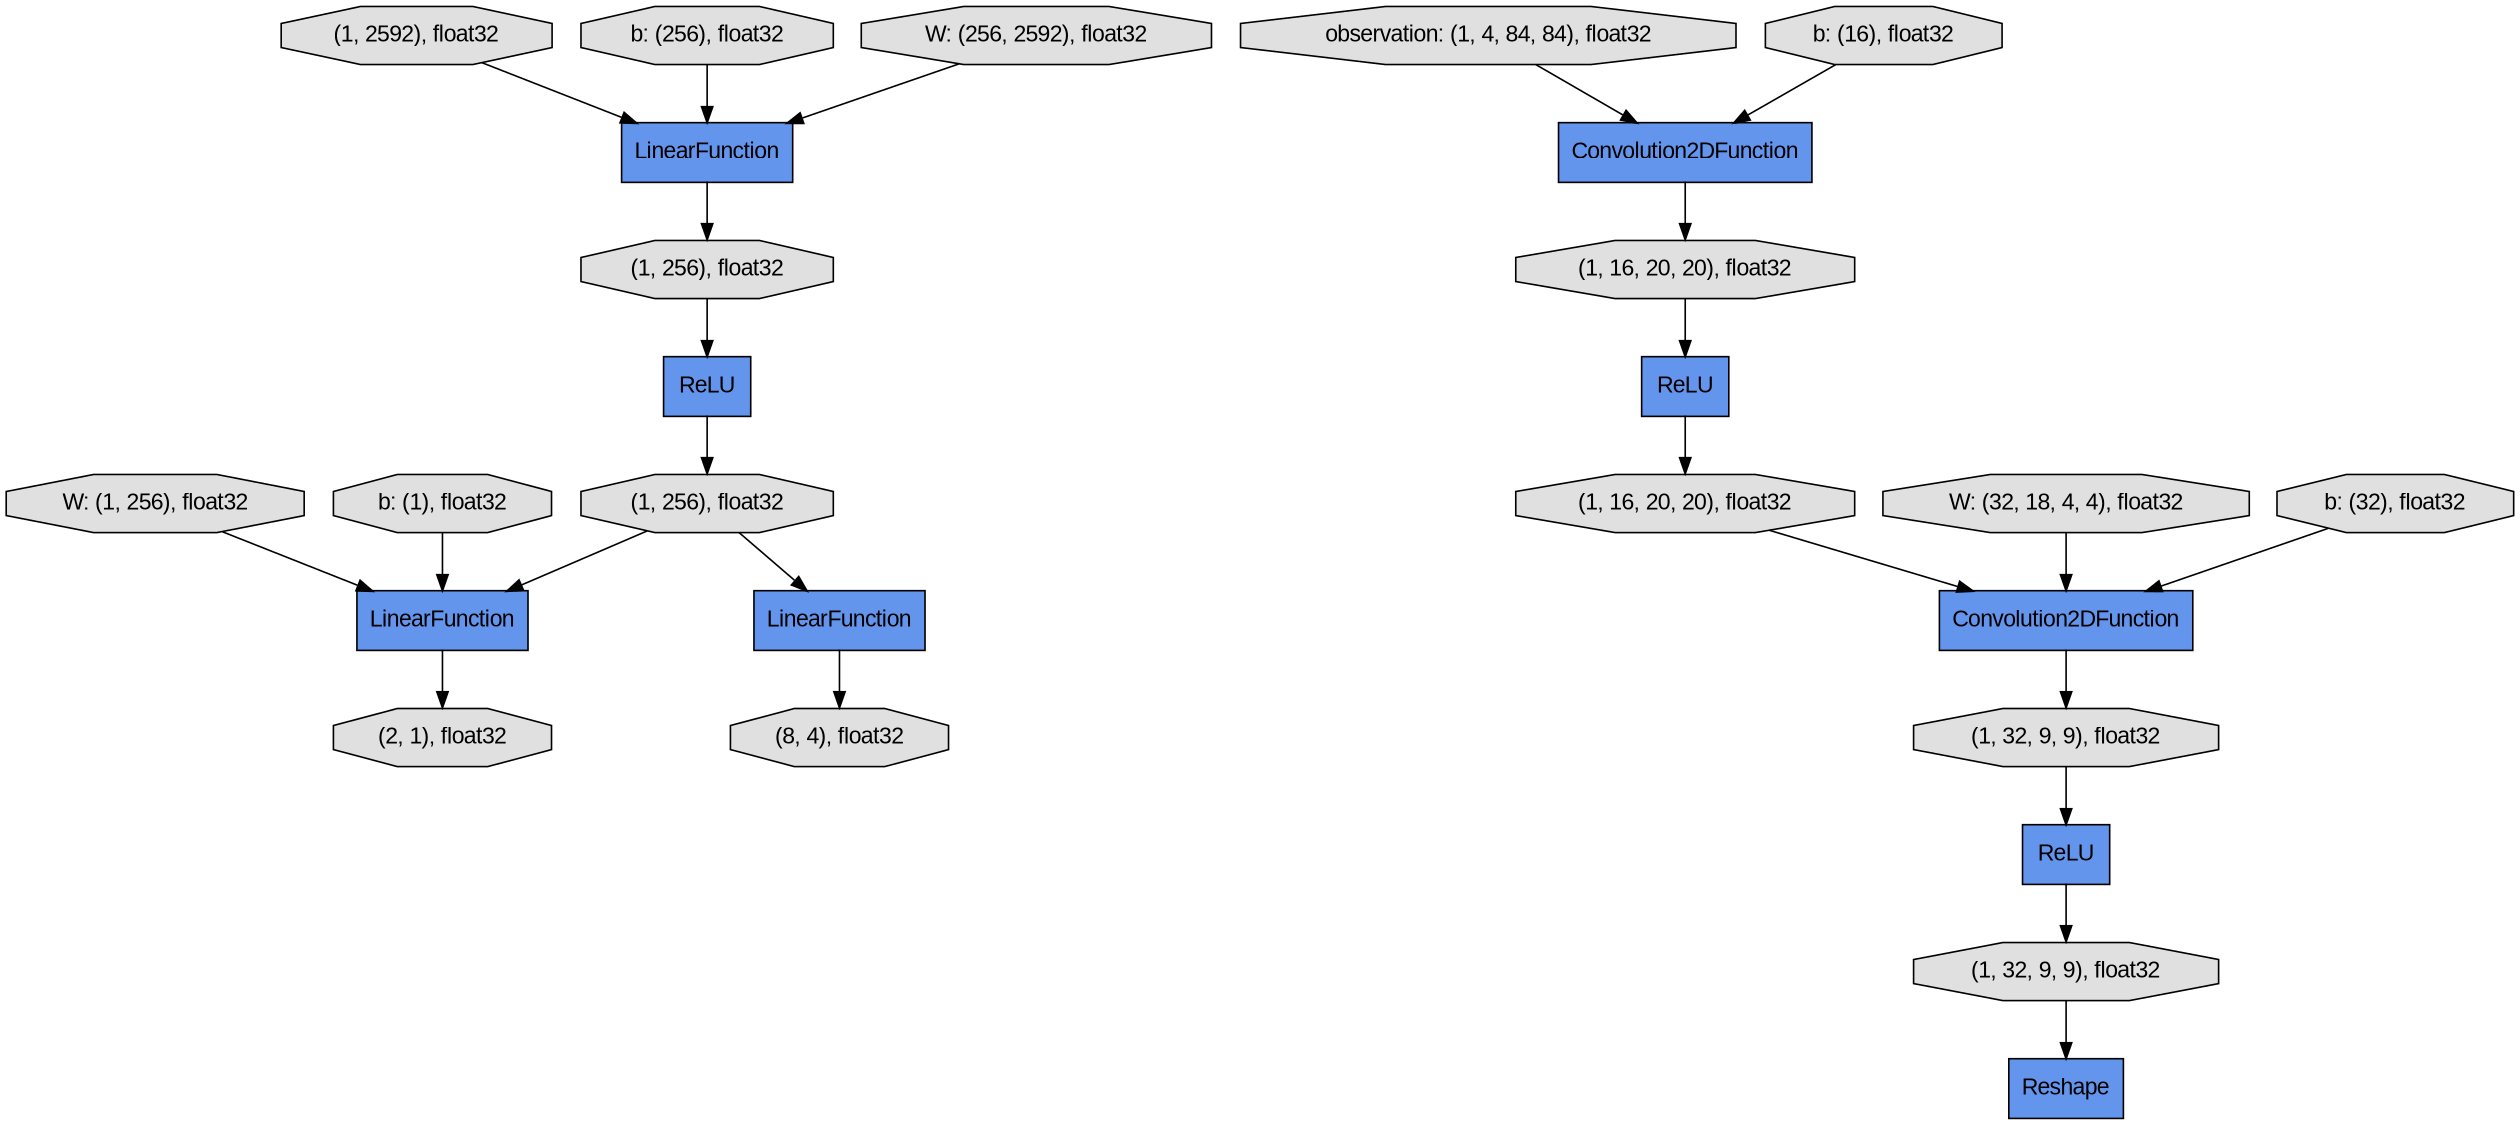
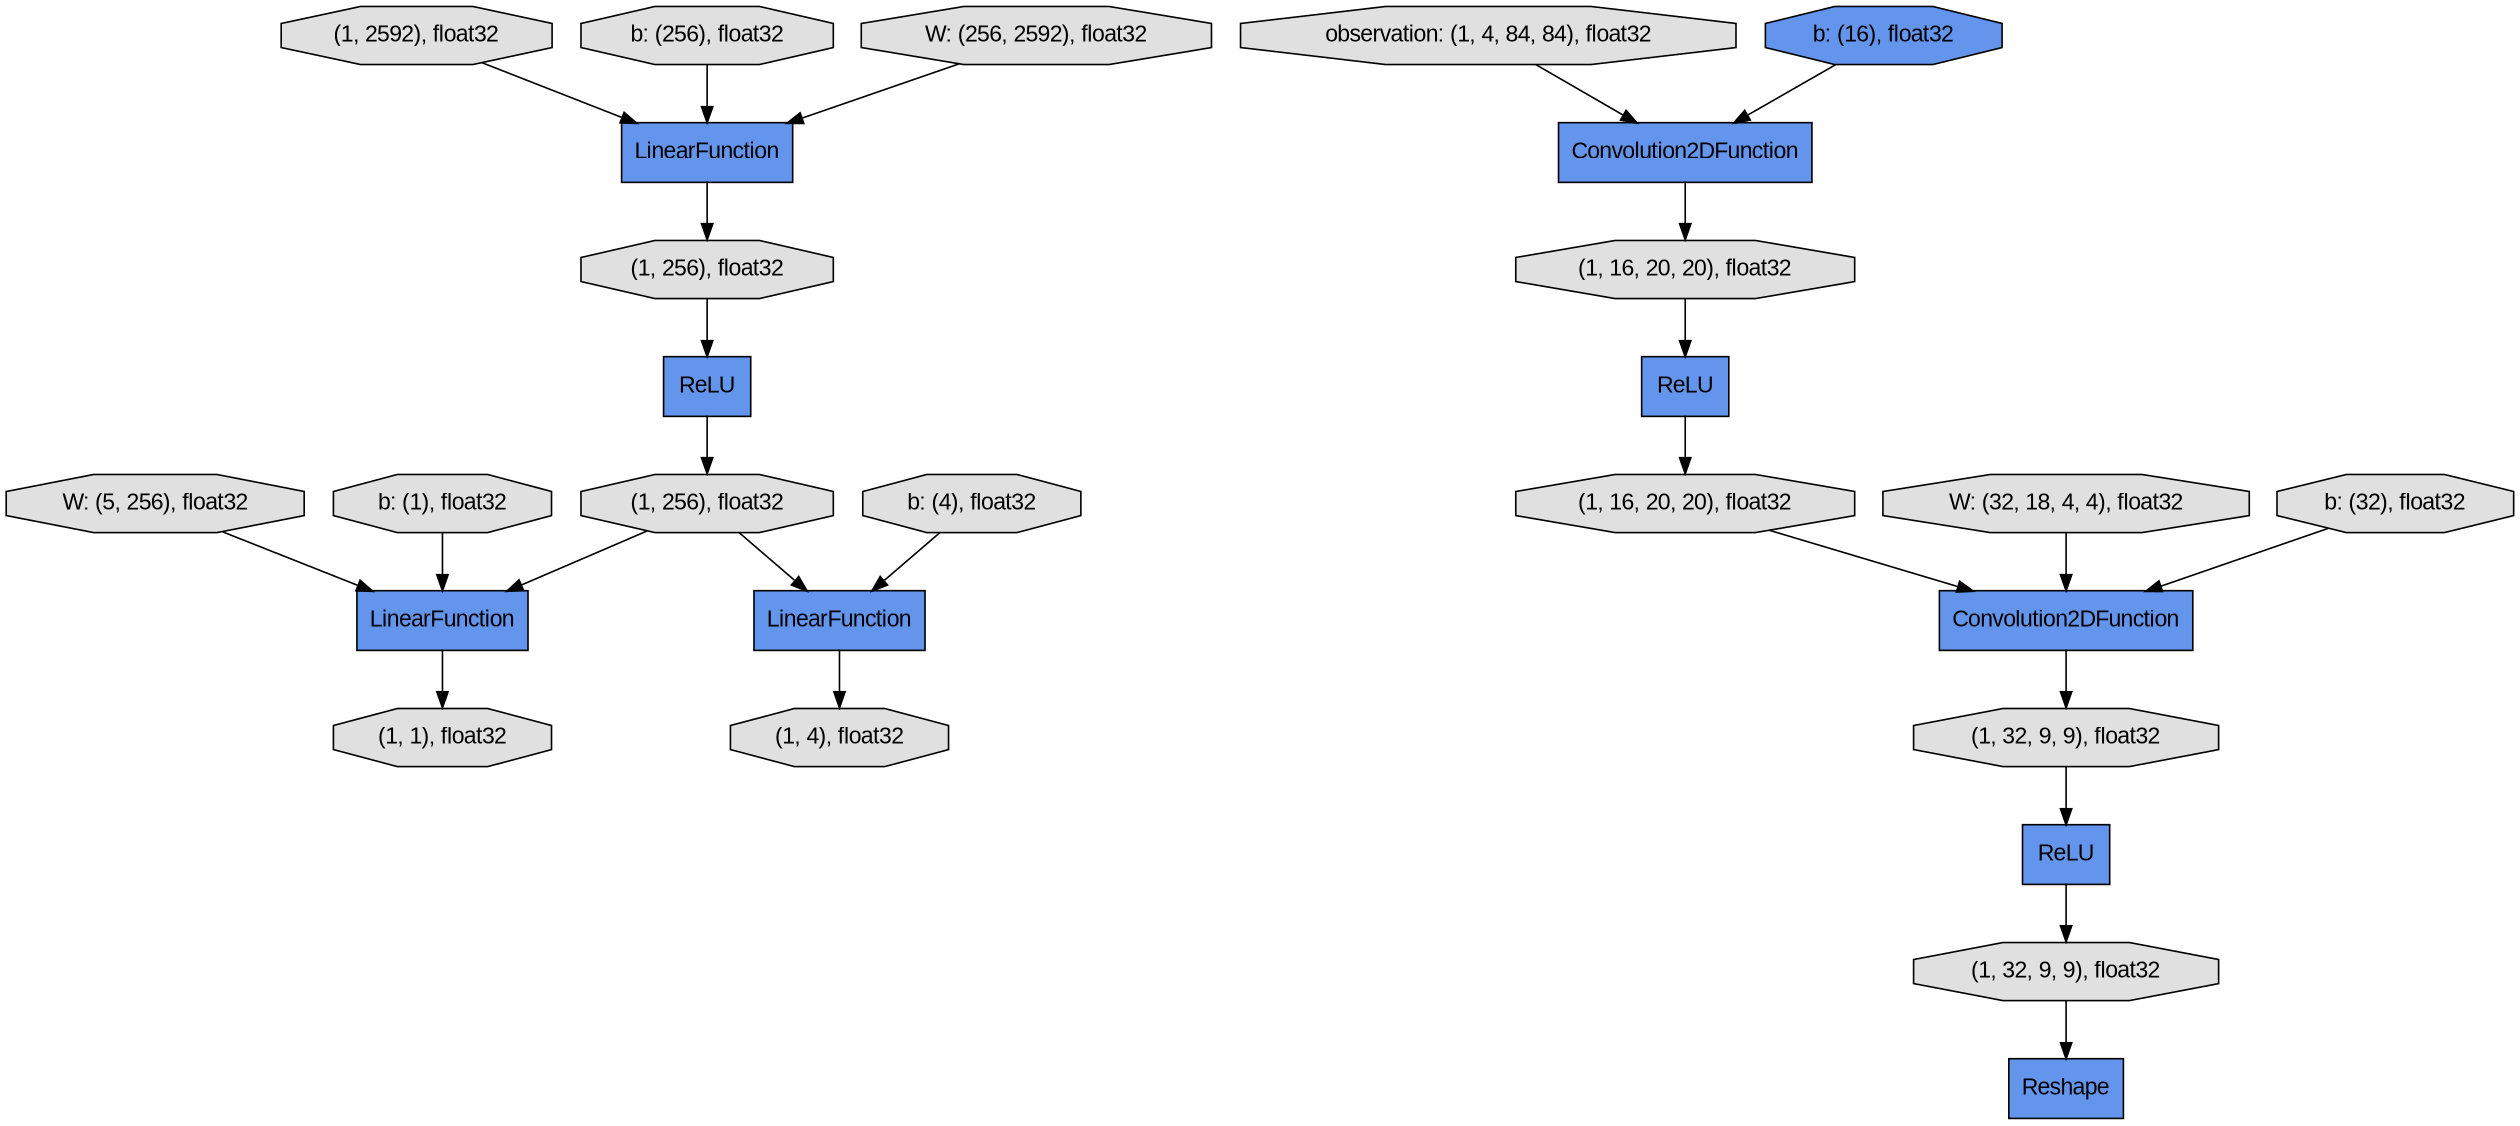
(1884, 36) -> (1884, 36)
(155, 504) -> (155, 504)
none -> (972, 504)
(442, 738) -> (442, 738)
(839, 738) -> (839, 738)
